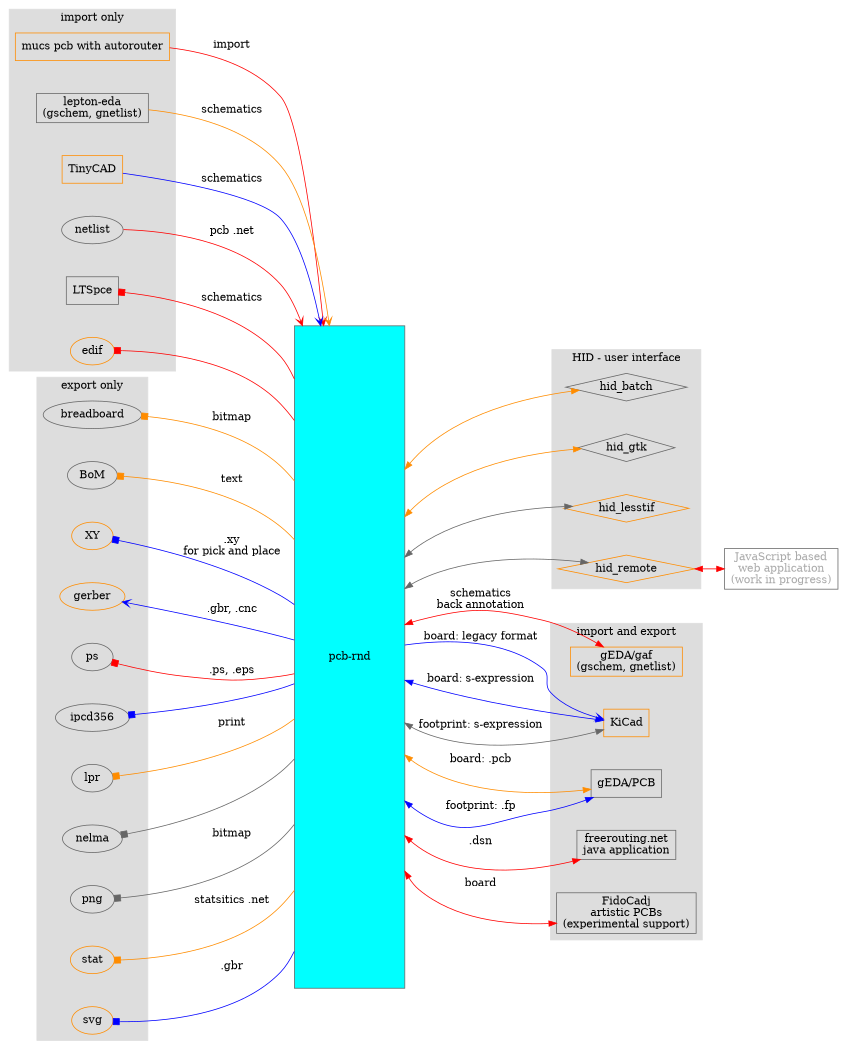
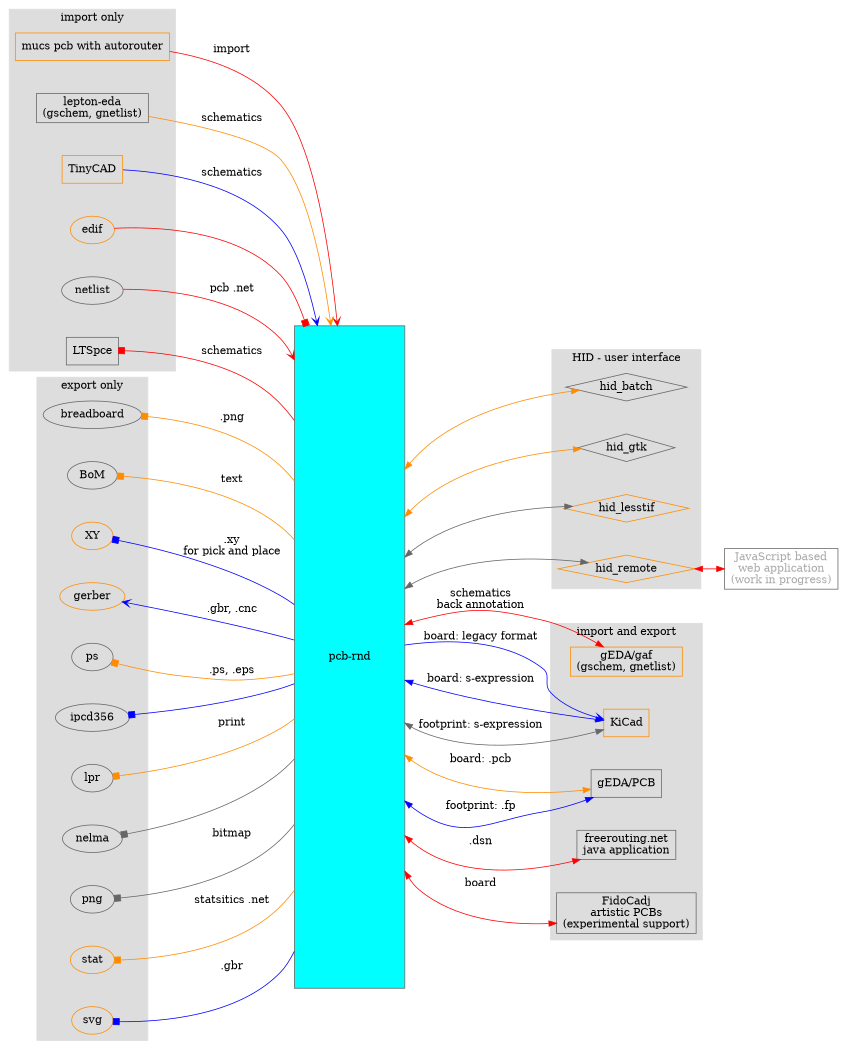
(217, 366) -> (226, 242)
(232, 417) -> (232, 417)
(206, 679) -> (206, 679)
